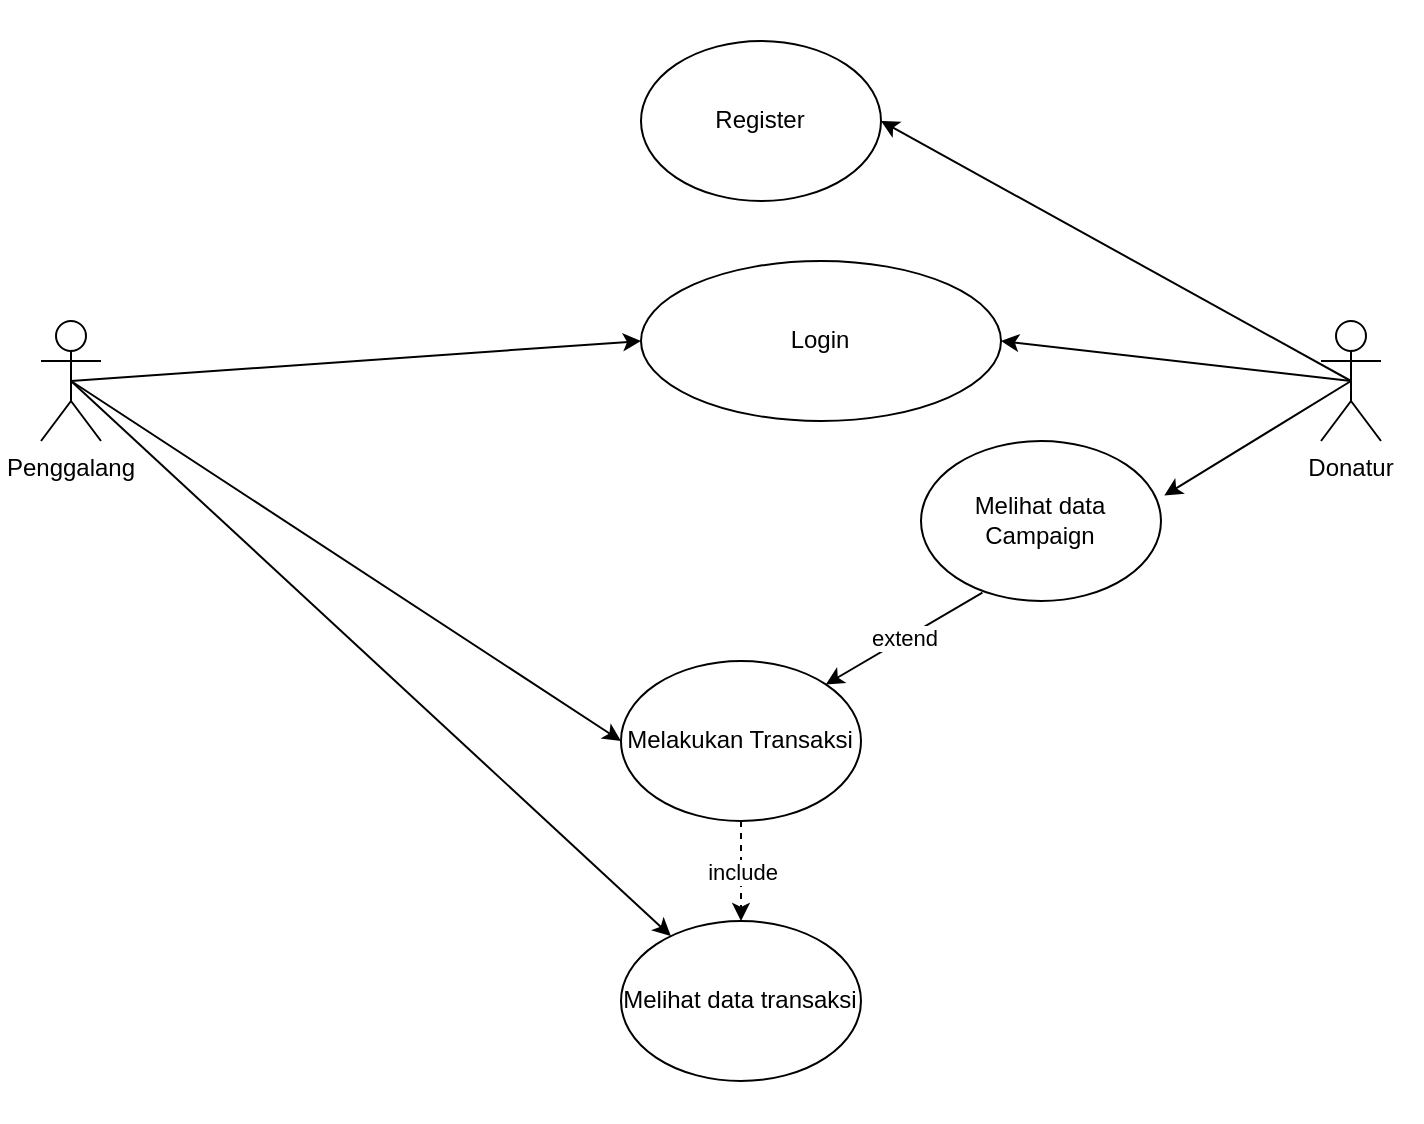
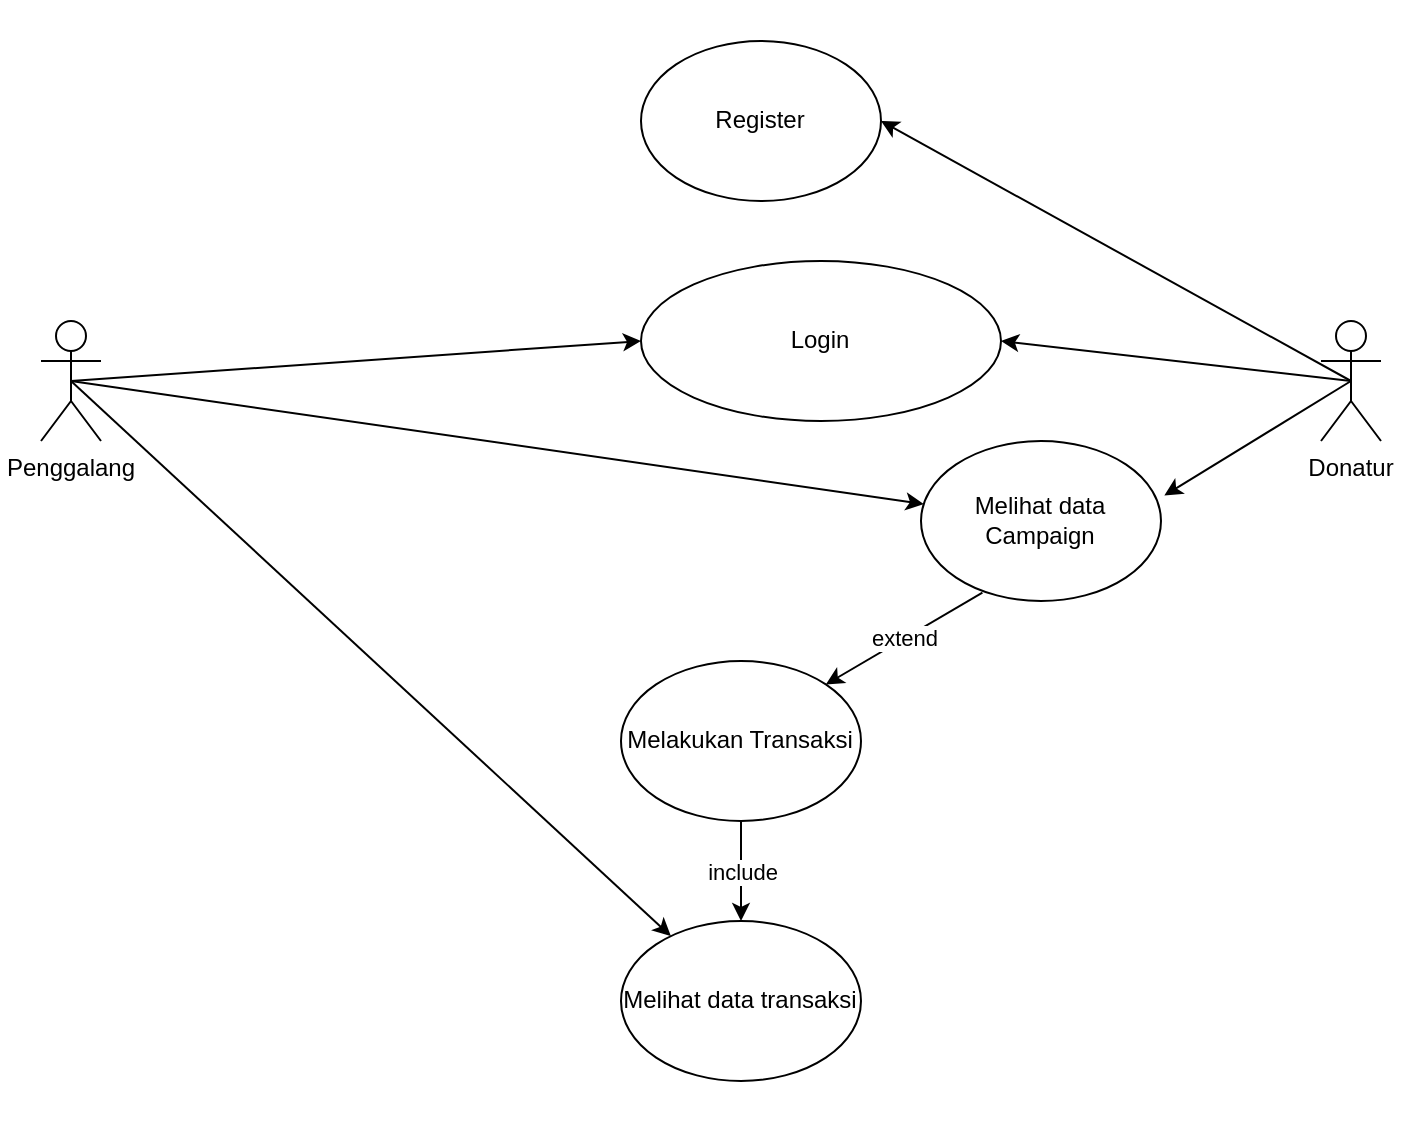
(347, 561) -> (499, 443)
(741, 841) -> (741, 841)
